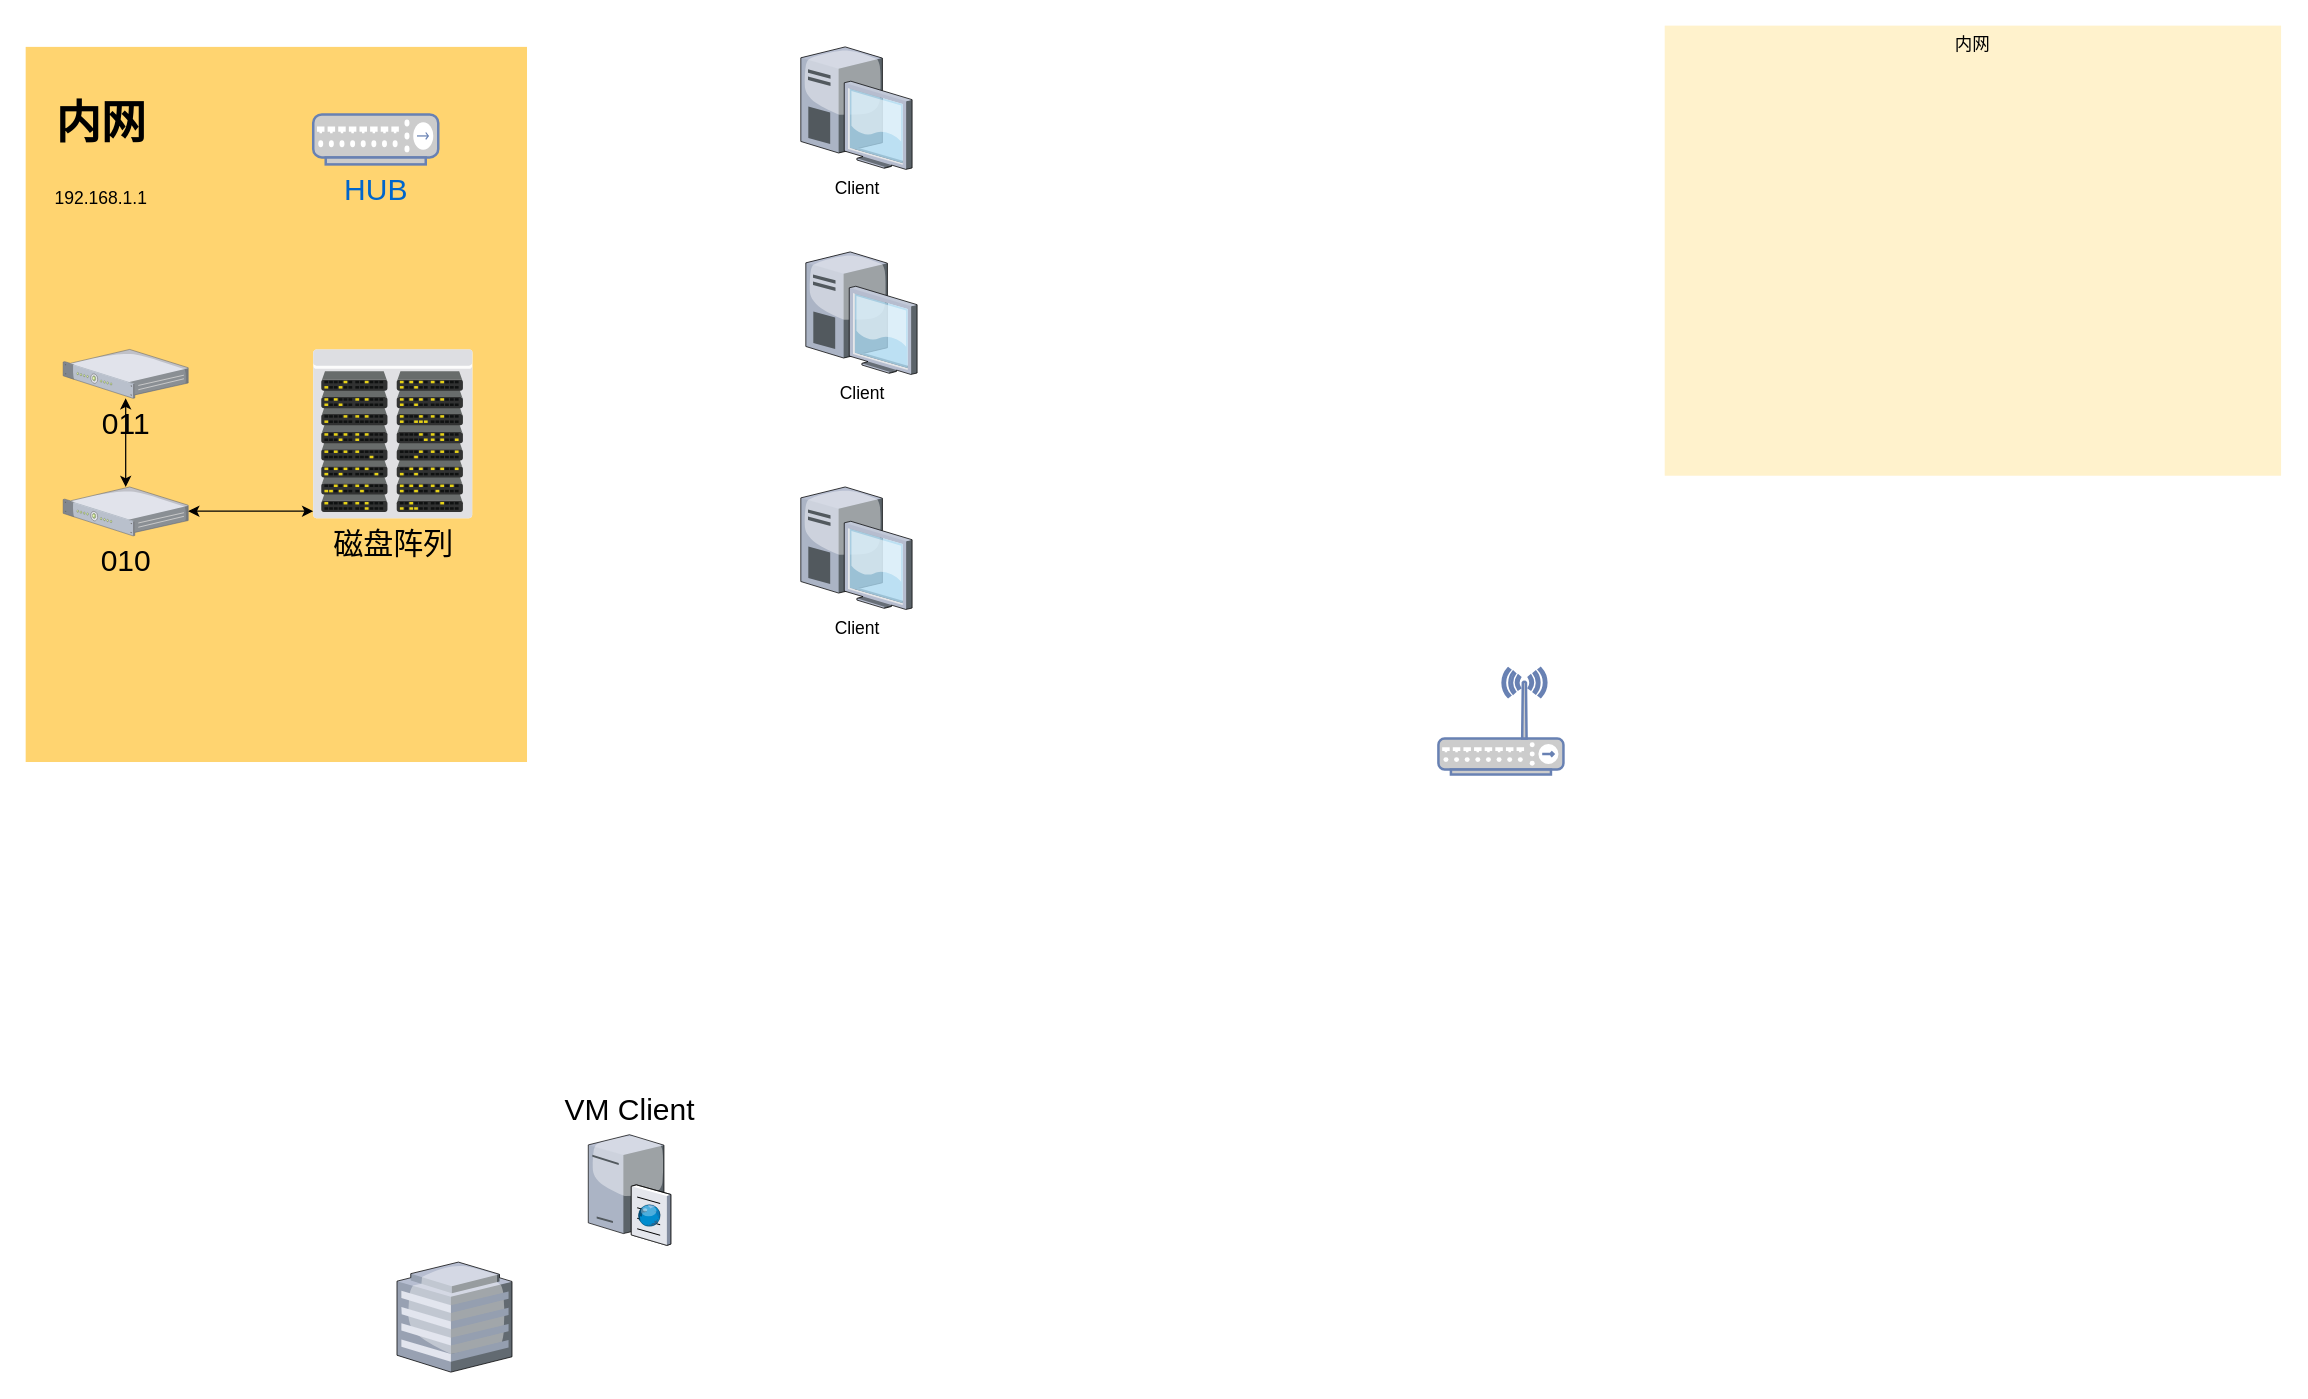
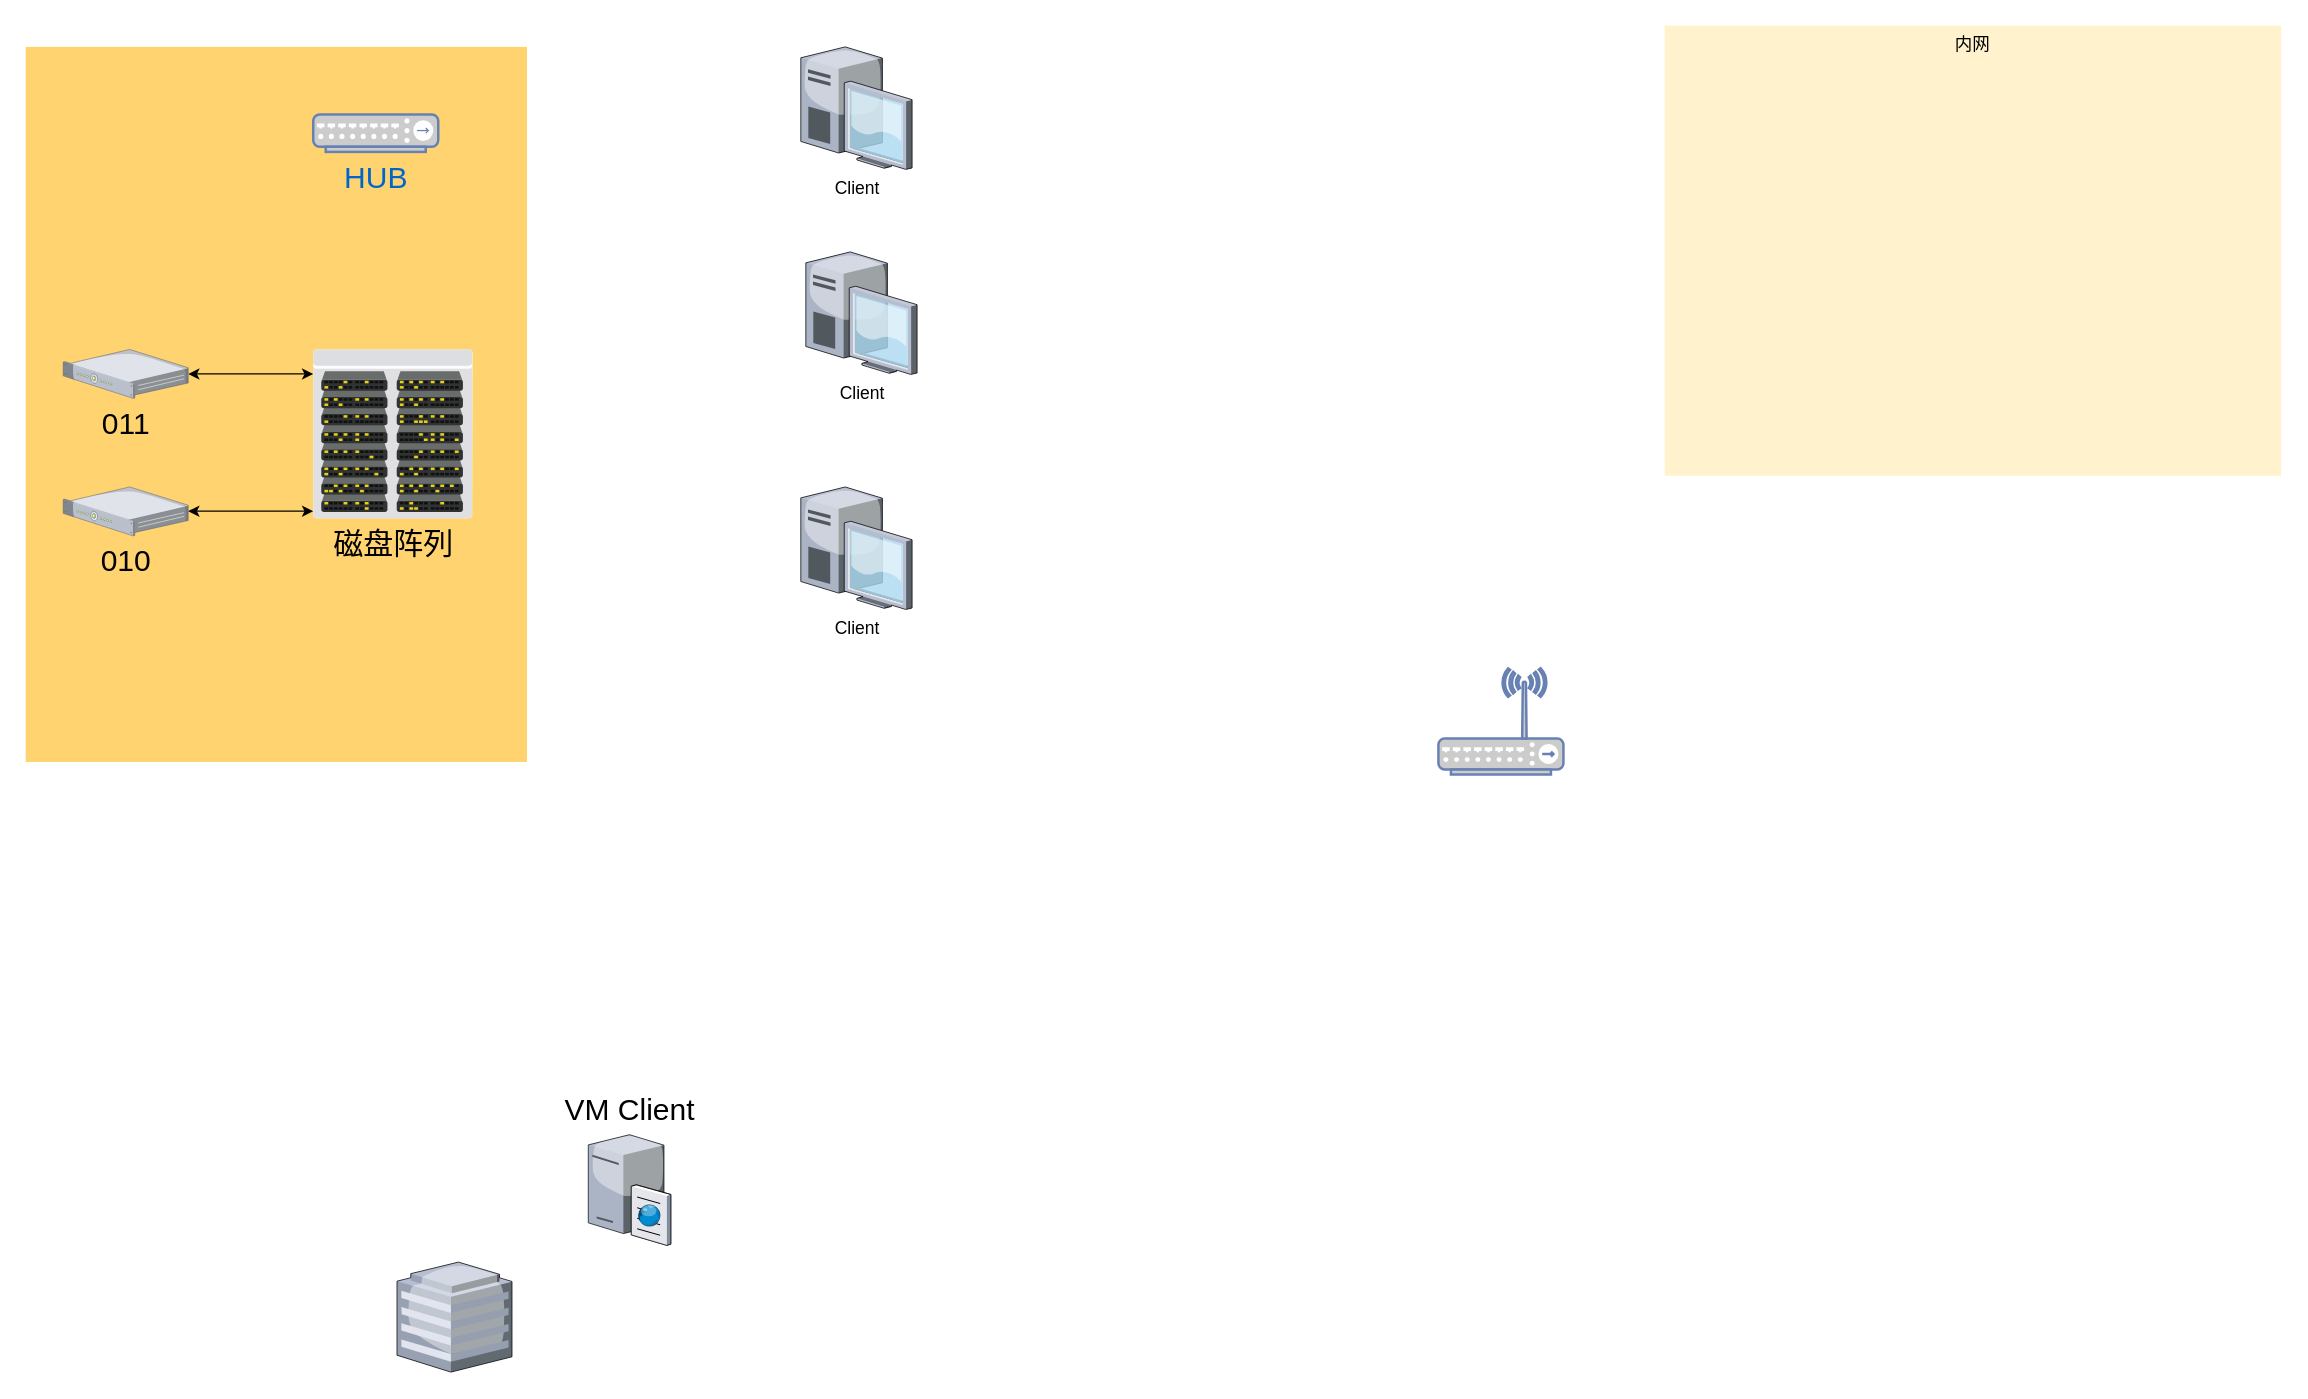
(101, 133) -> none
(376, 139) -> (376, 133)
none -> (251, 374)
(126, 443) -> none
